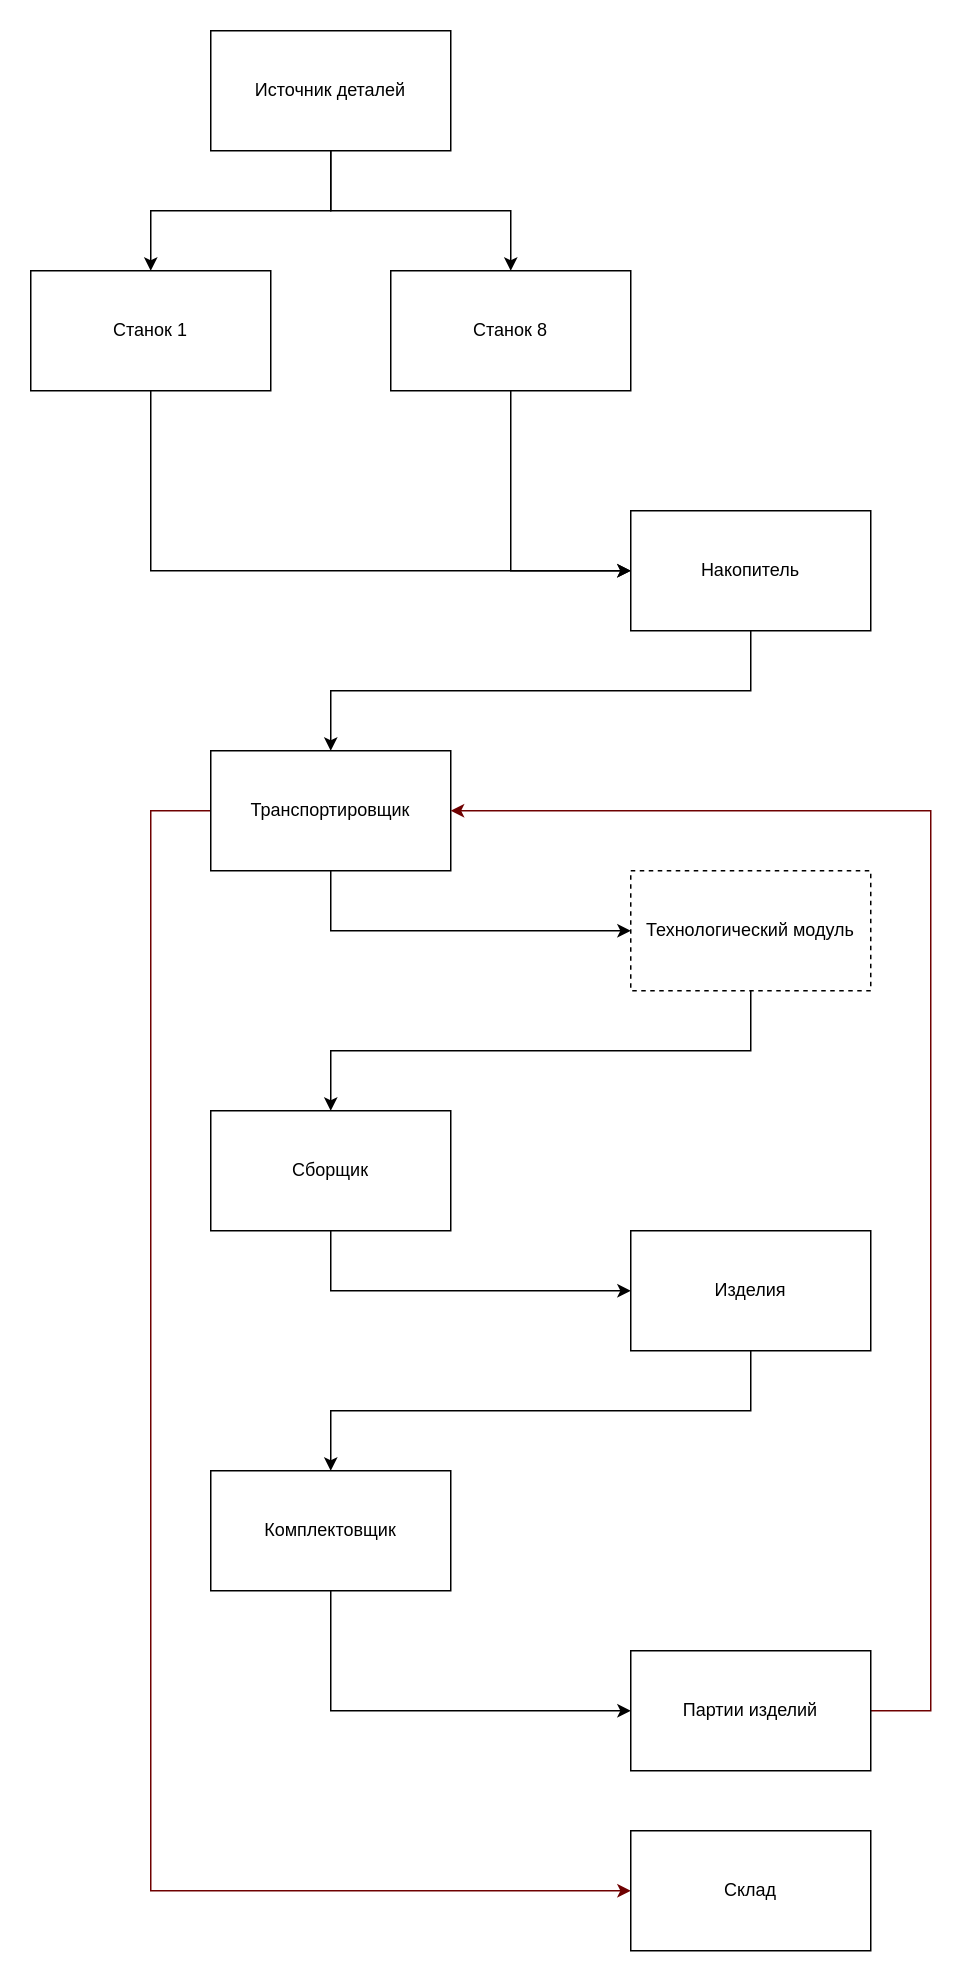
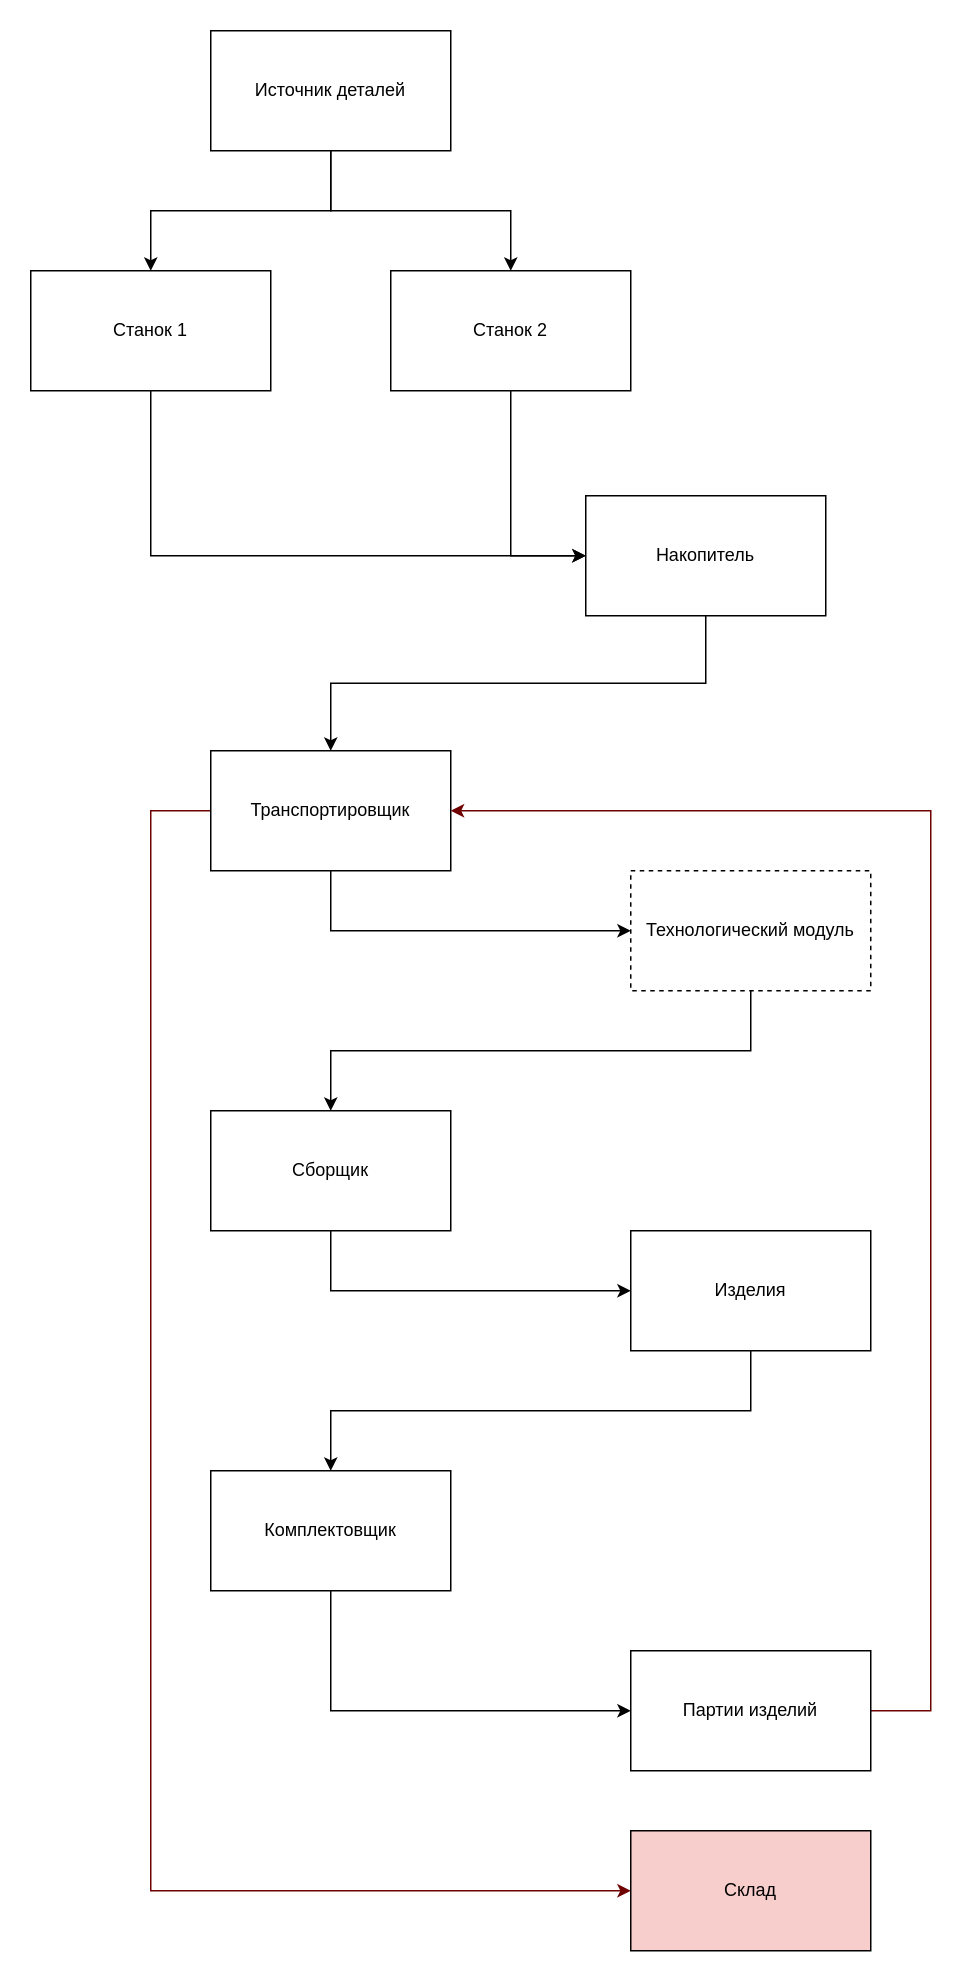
(511, 331) -> (511, 331)
(751, 571) -> (706, 556)
(751, 1891) -> (751, 1891)
